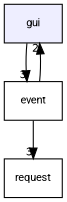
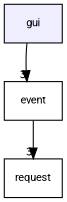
(40, 68) -> none
